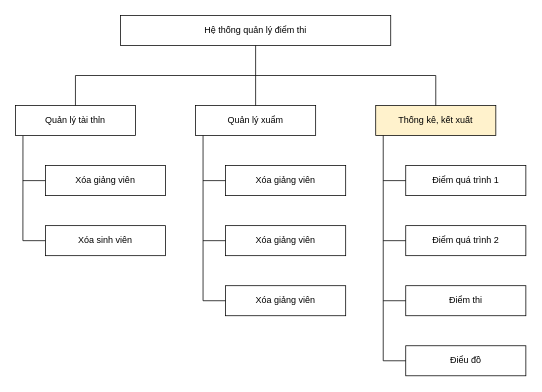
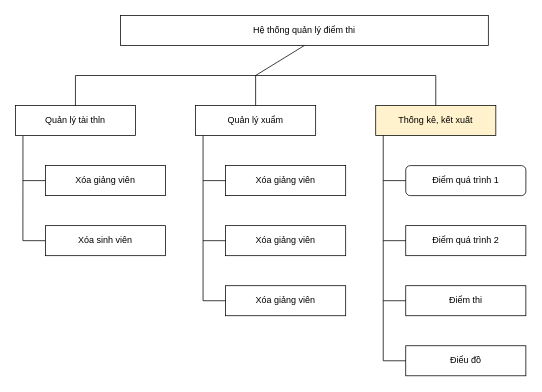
(255, 30) -> (304, 30)
(465, 180) -> (465, 180)
